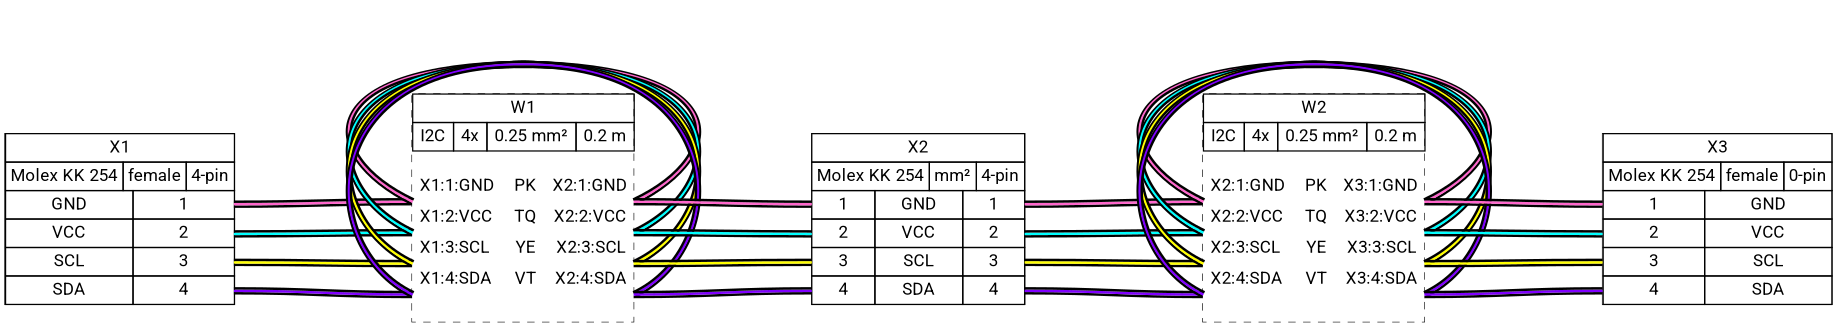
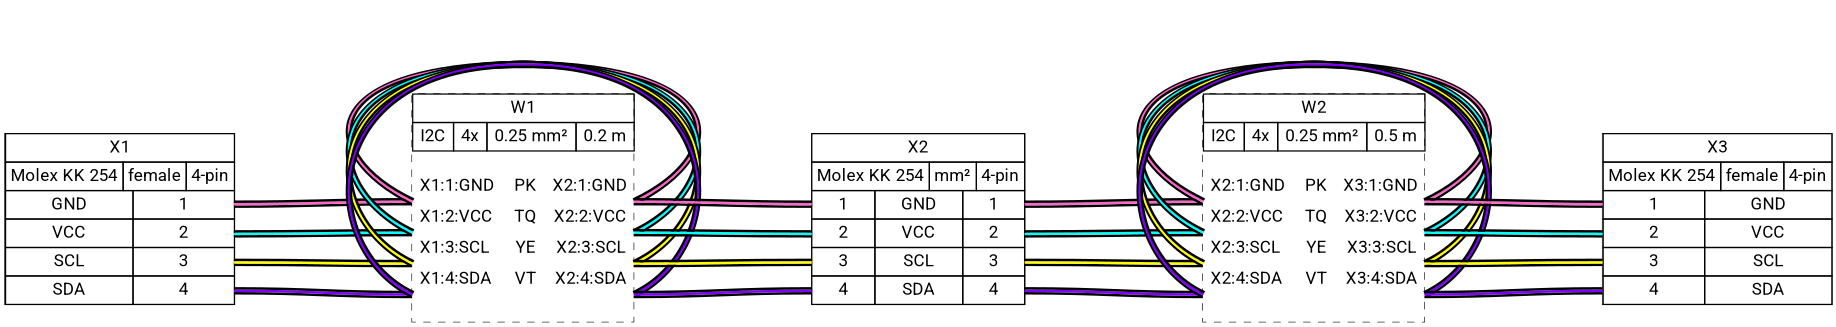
(1396, 136) -> (1396, 136)
(1808, 176) -> (1808, 176)
